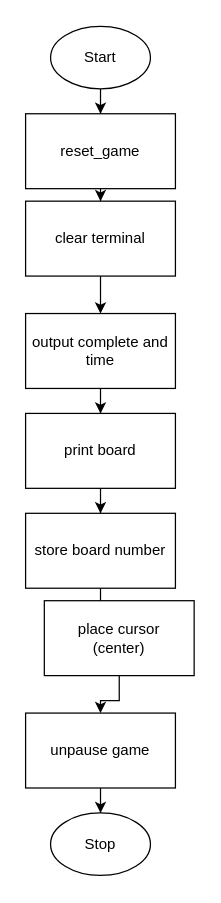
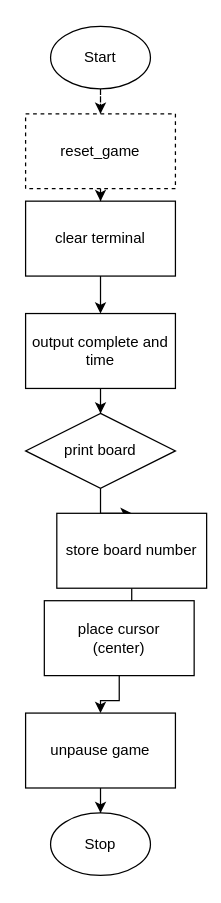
(101, 113) -> (101, 113)
(101, 151) -> (101, 151)
(101, 451) -> (101, 451)
(101, 551) -> (132, 551)
